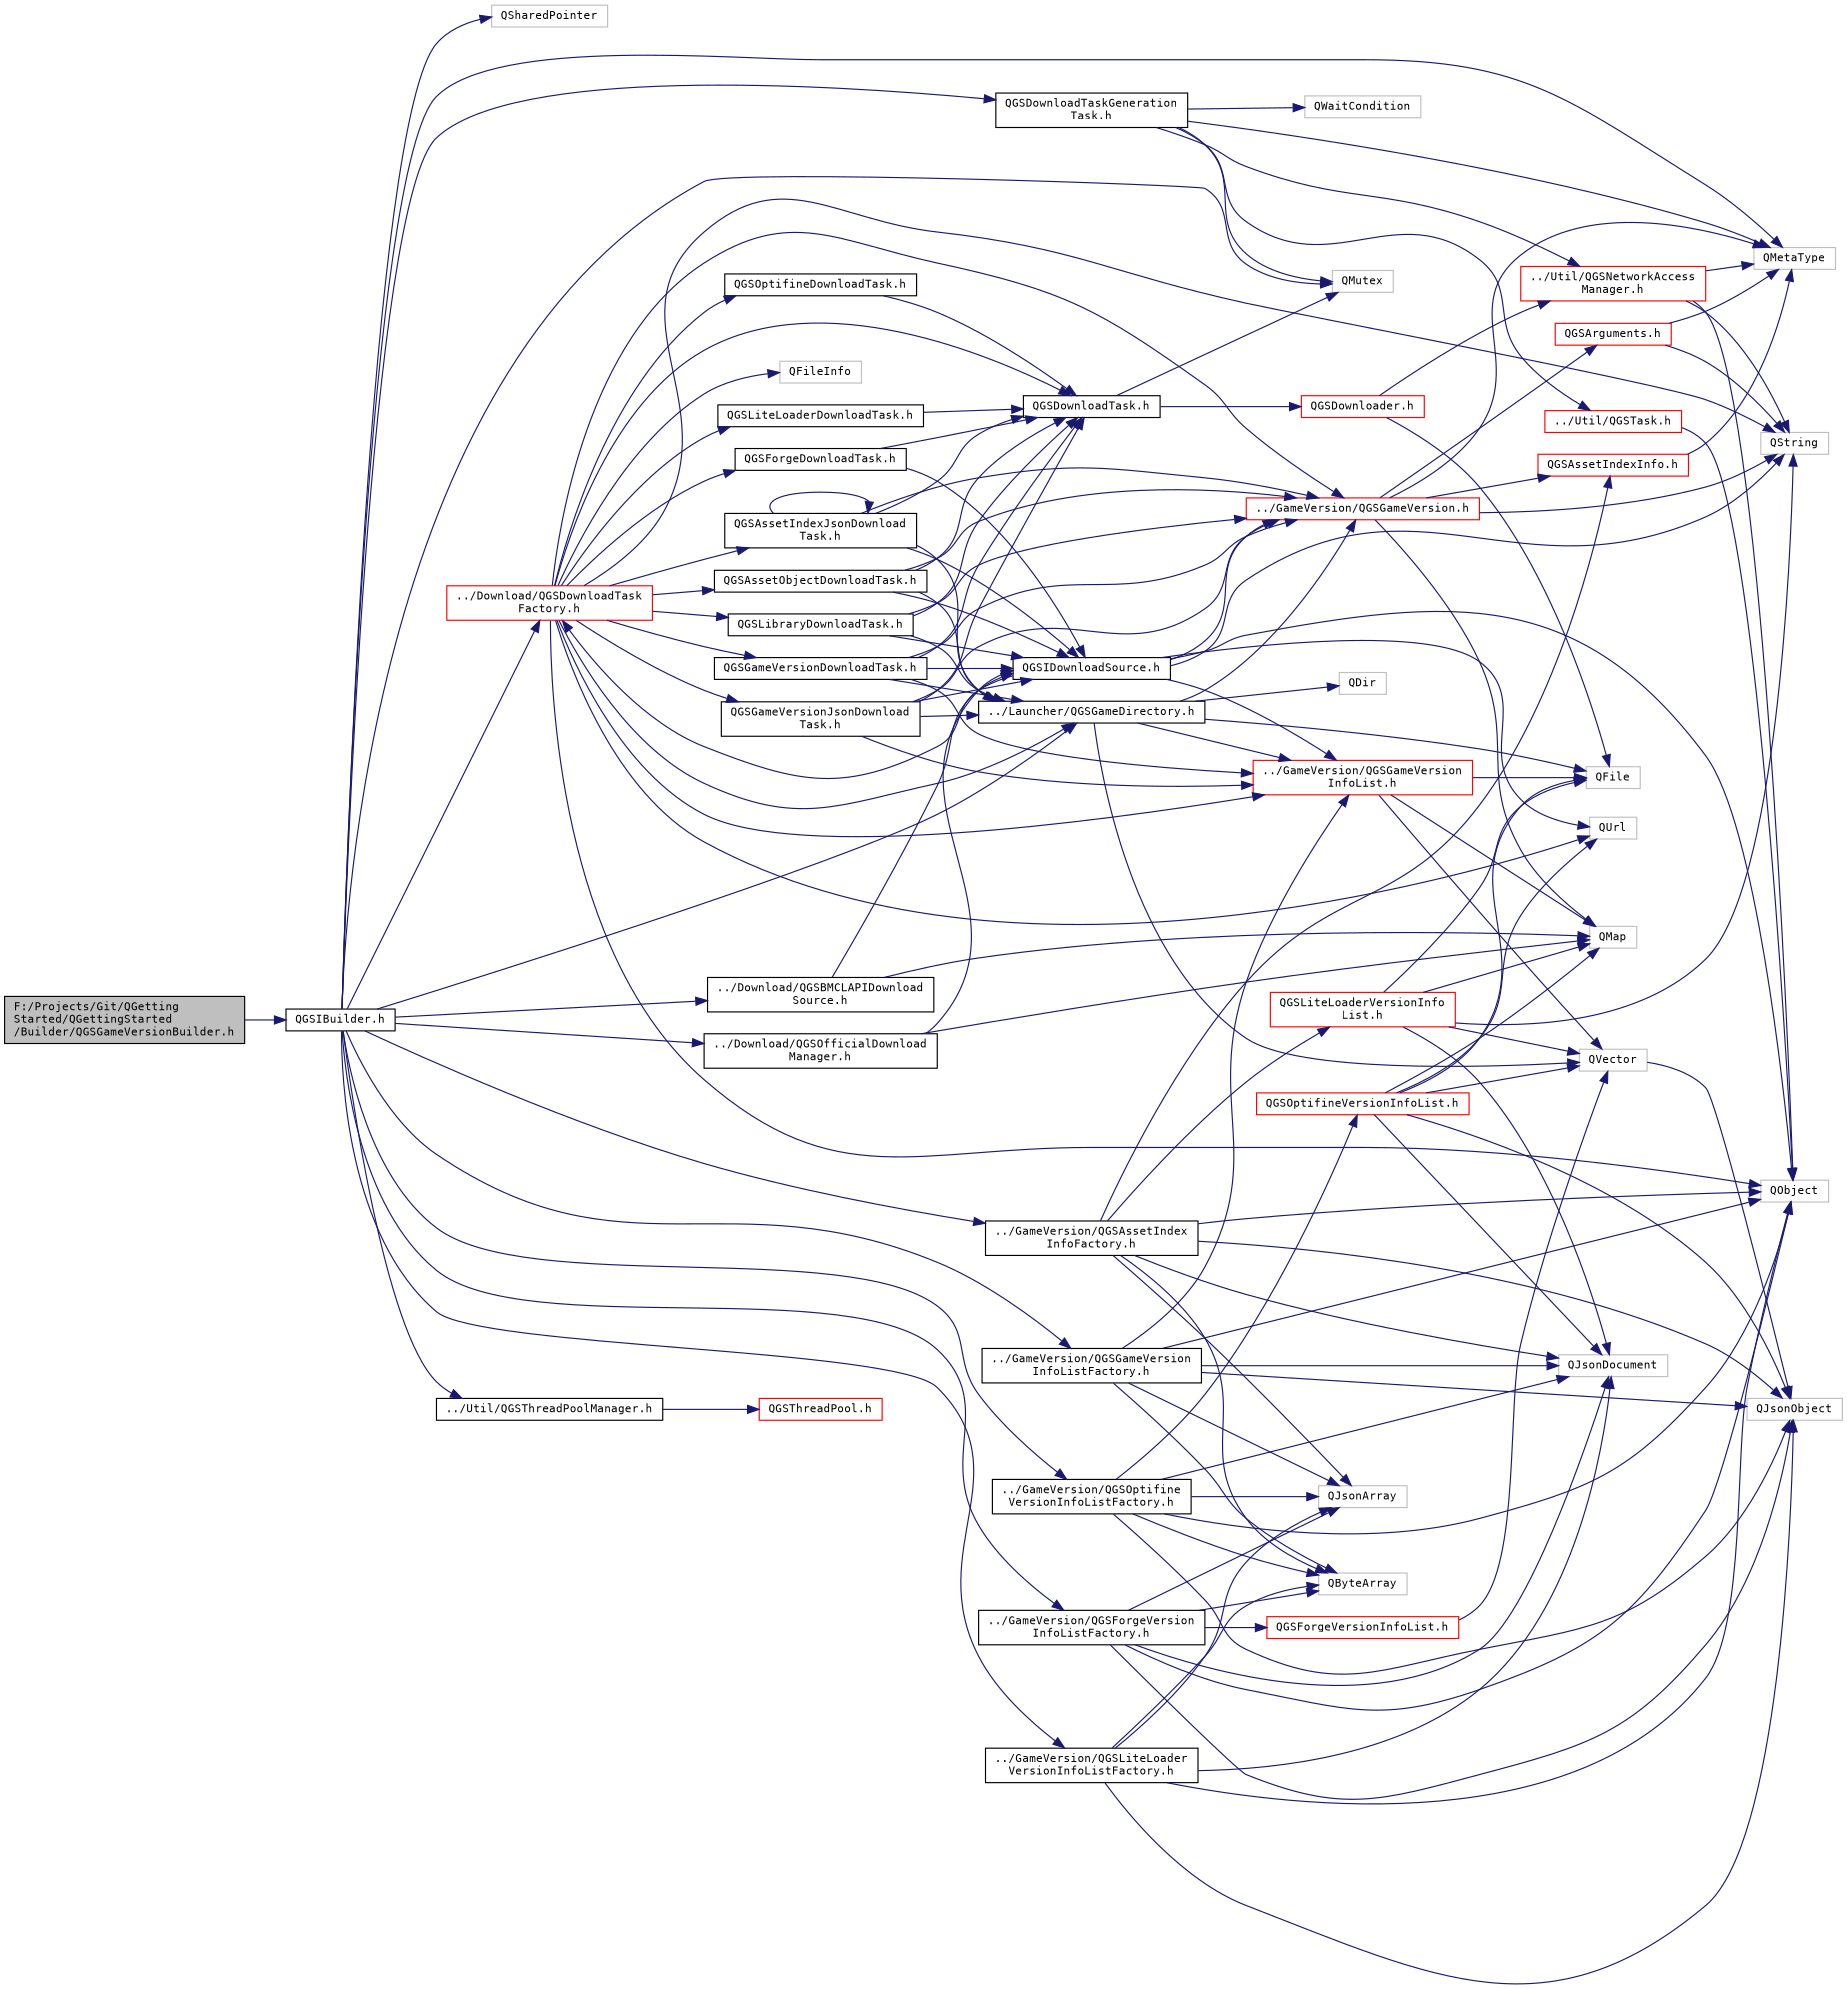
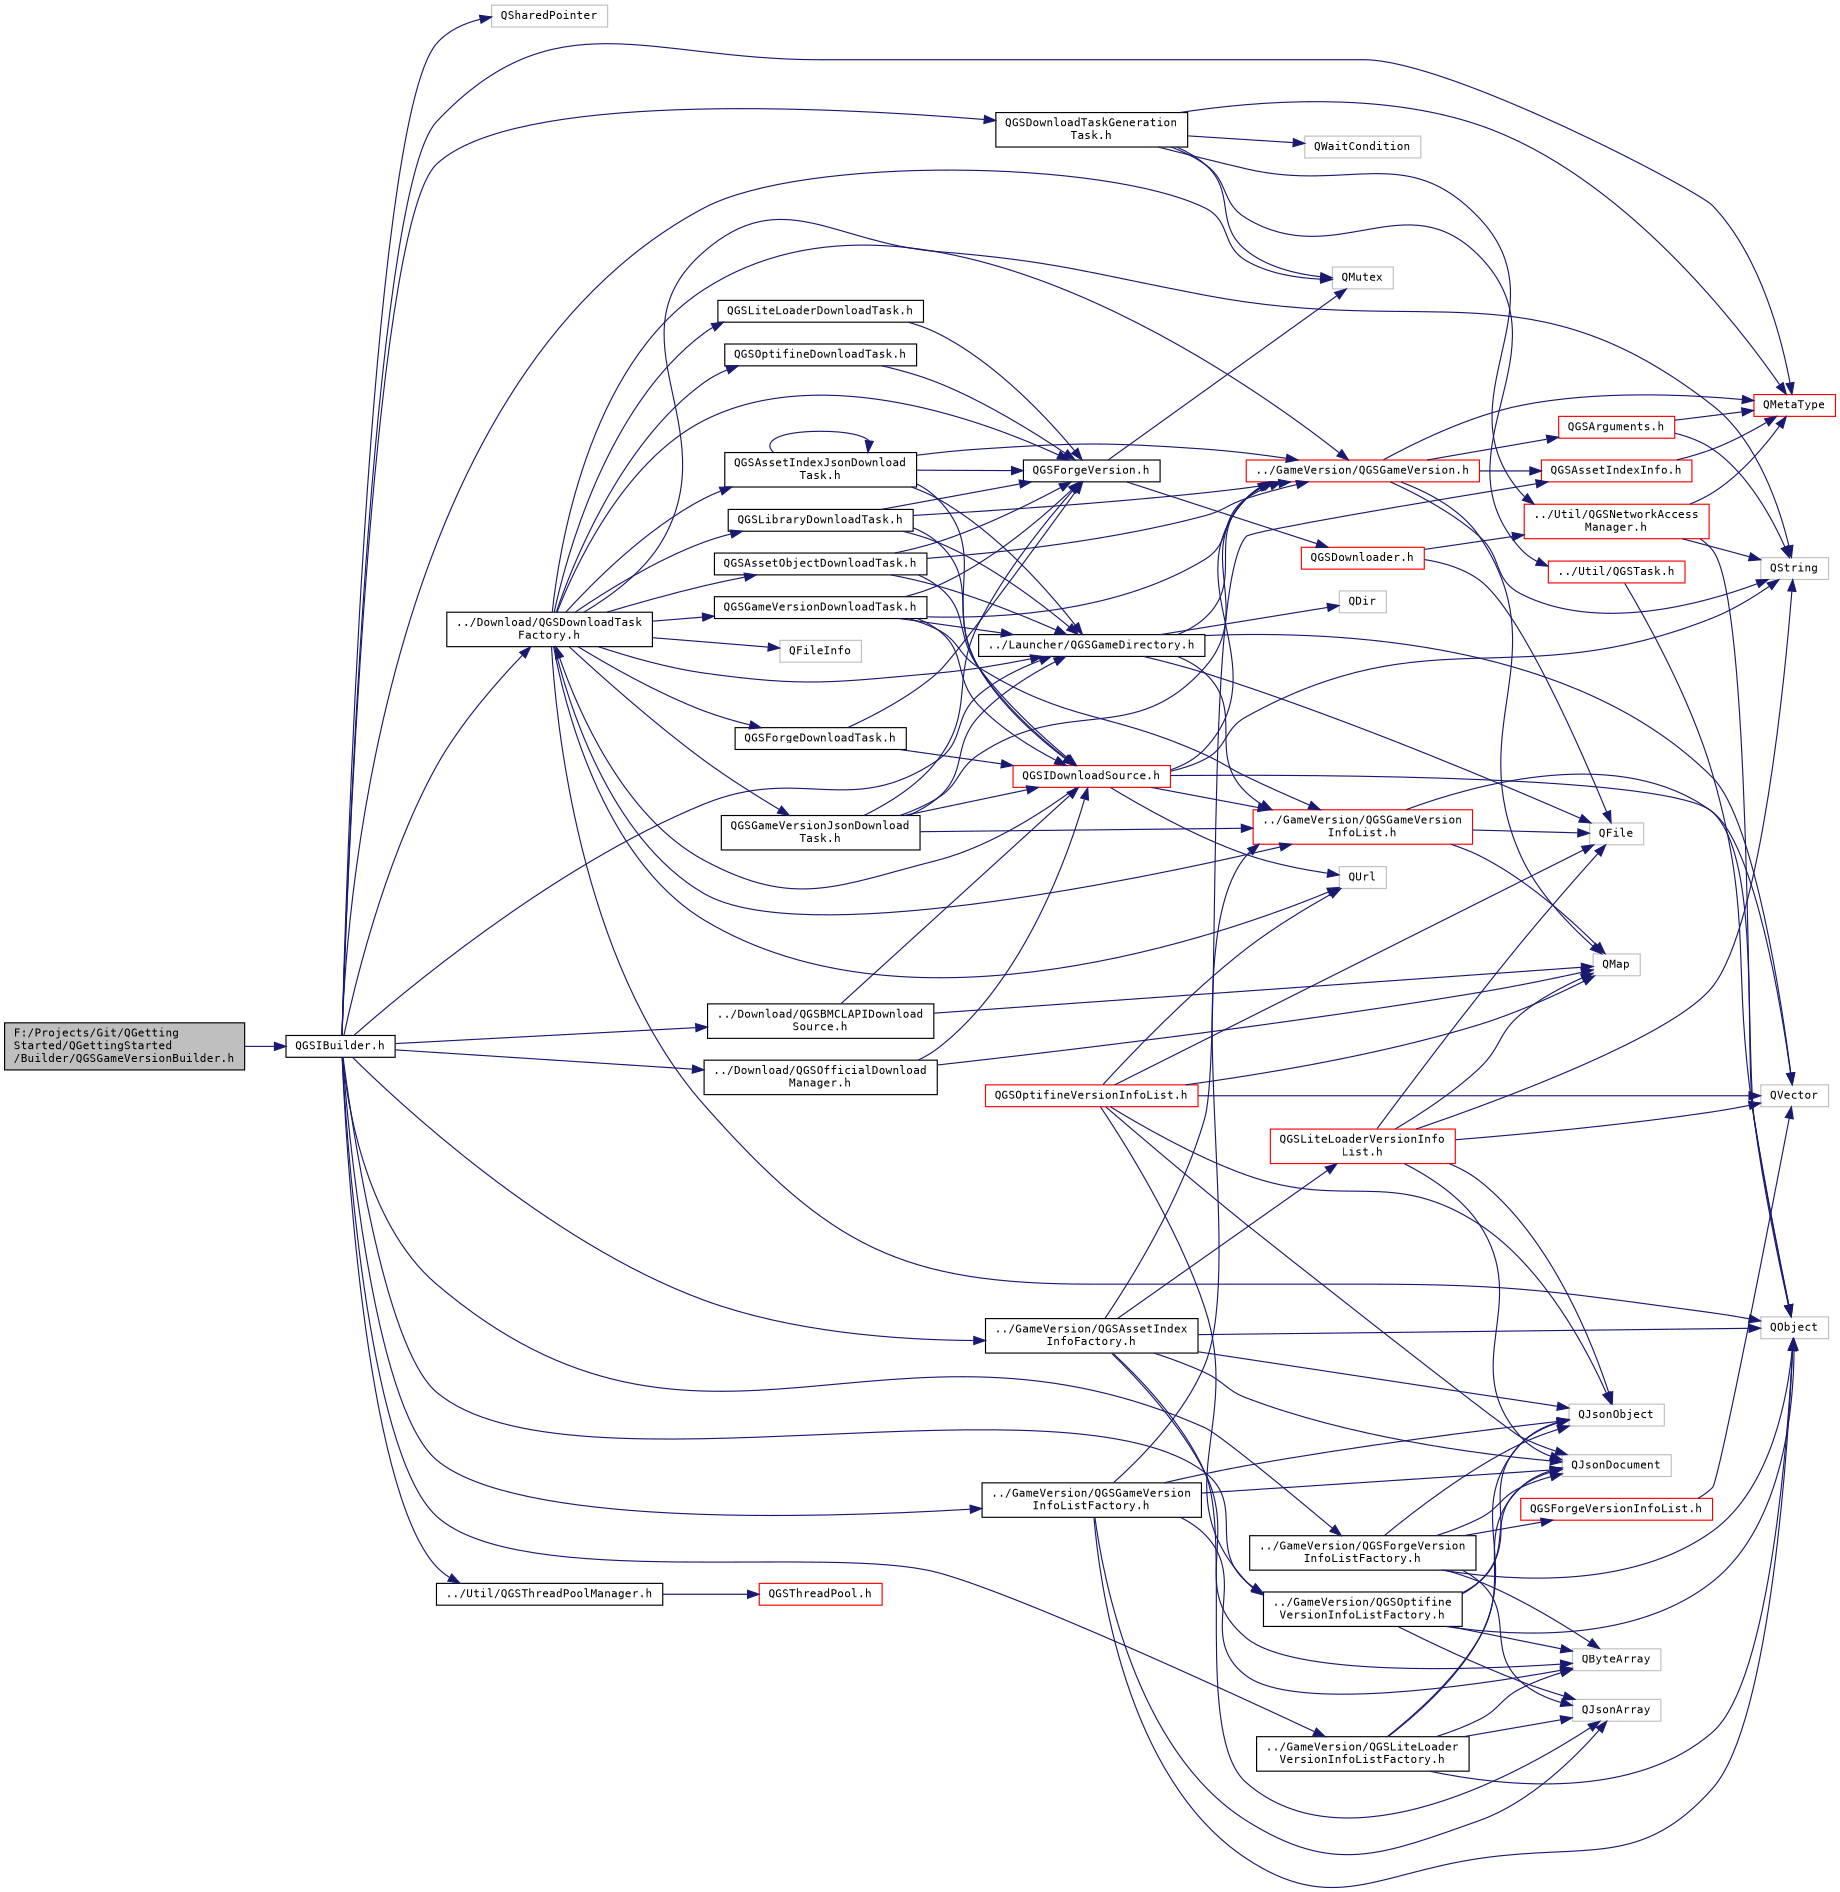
(1795, 258) -> (1795, 405)
(1092, 407) -> (1092, 471)
(550, 603) -> (550, 629)
(1092, 668) -> (1092, 776)
(1744, 1214) -> (1550, 1263)
(1262, 1309) -> (1207, 1315)
